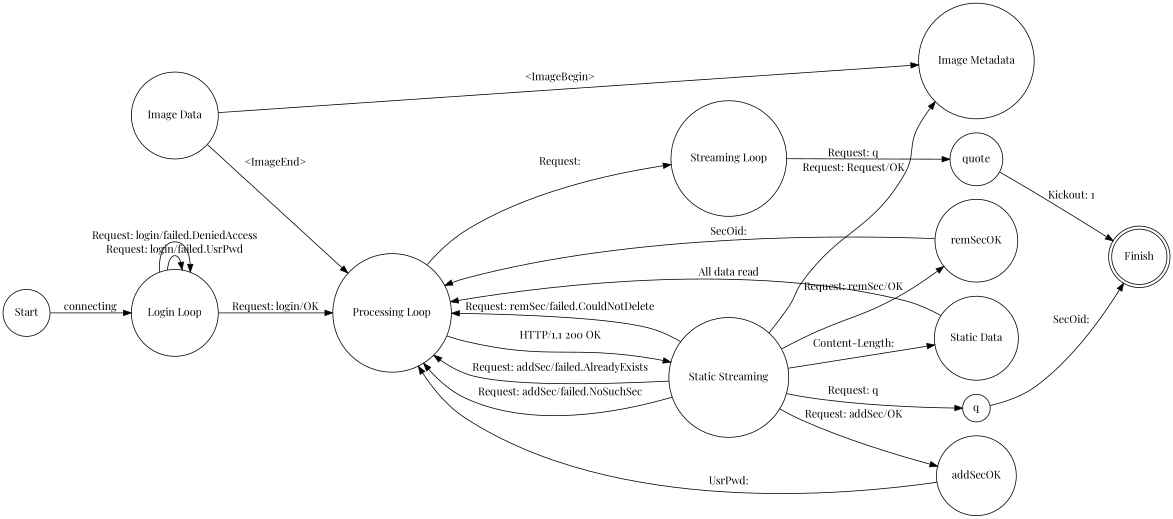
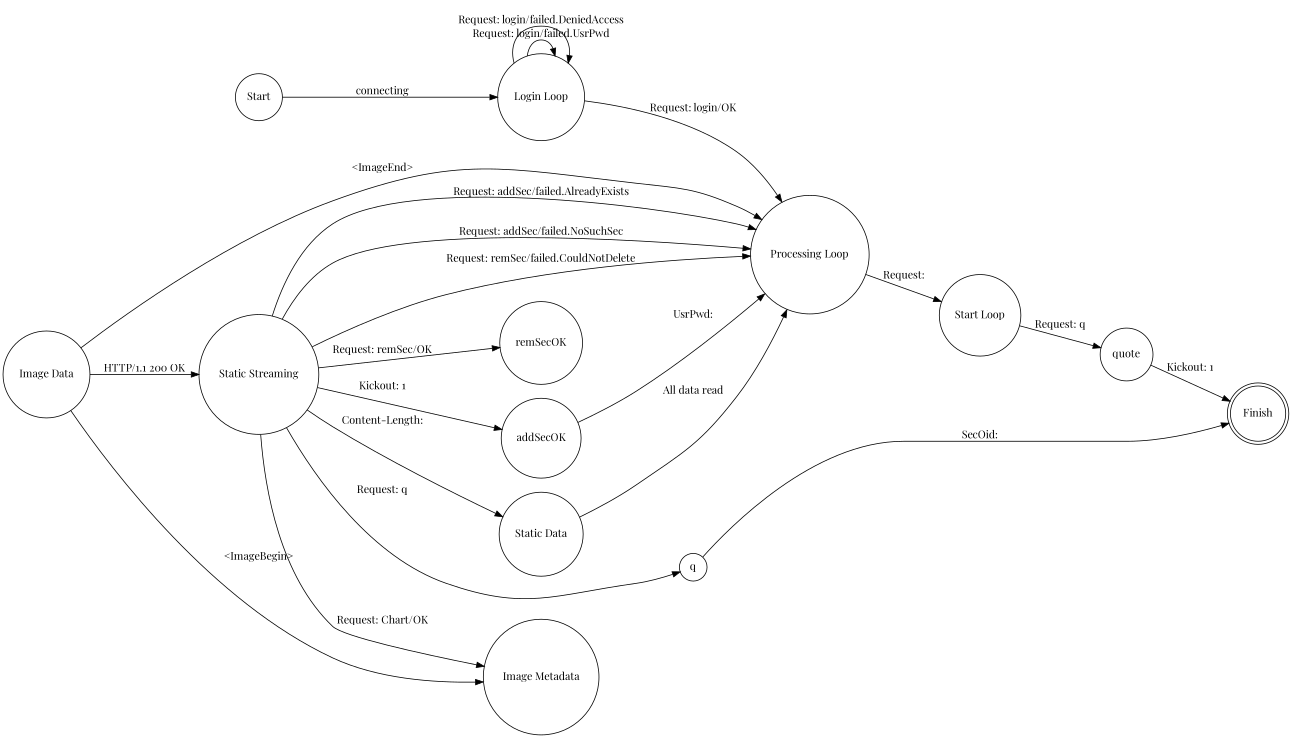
(729, 159) -> (980, 315)
(854, 168) -> (383, 621)
(692, 243) -> none
(554, 352) -> (141, 374)
(854, 415) -> (383, 386)
